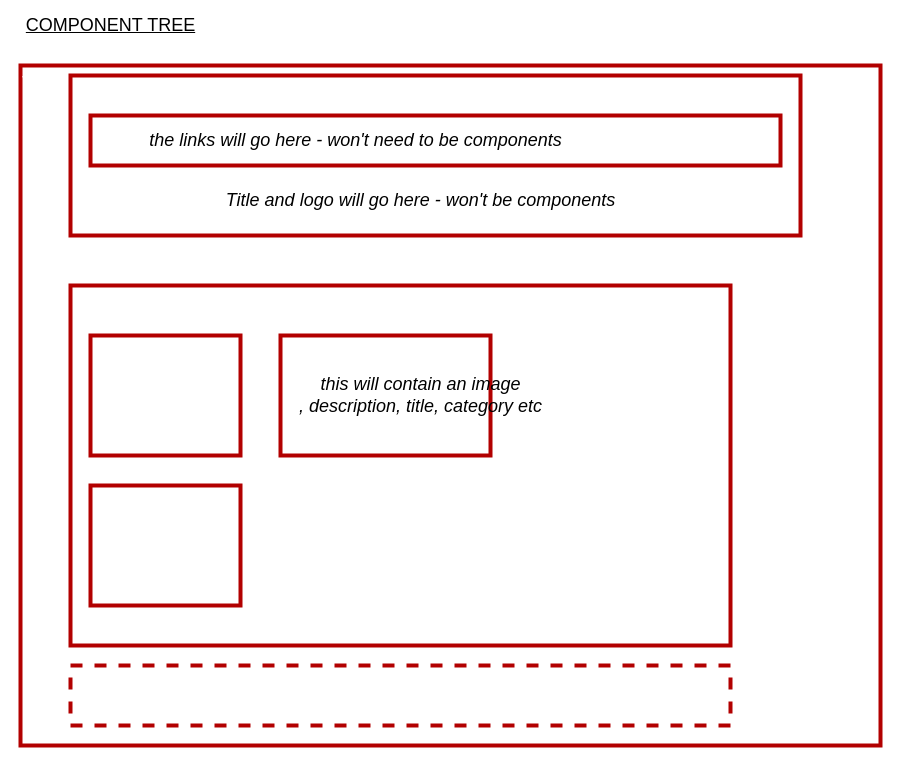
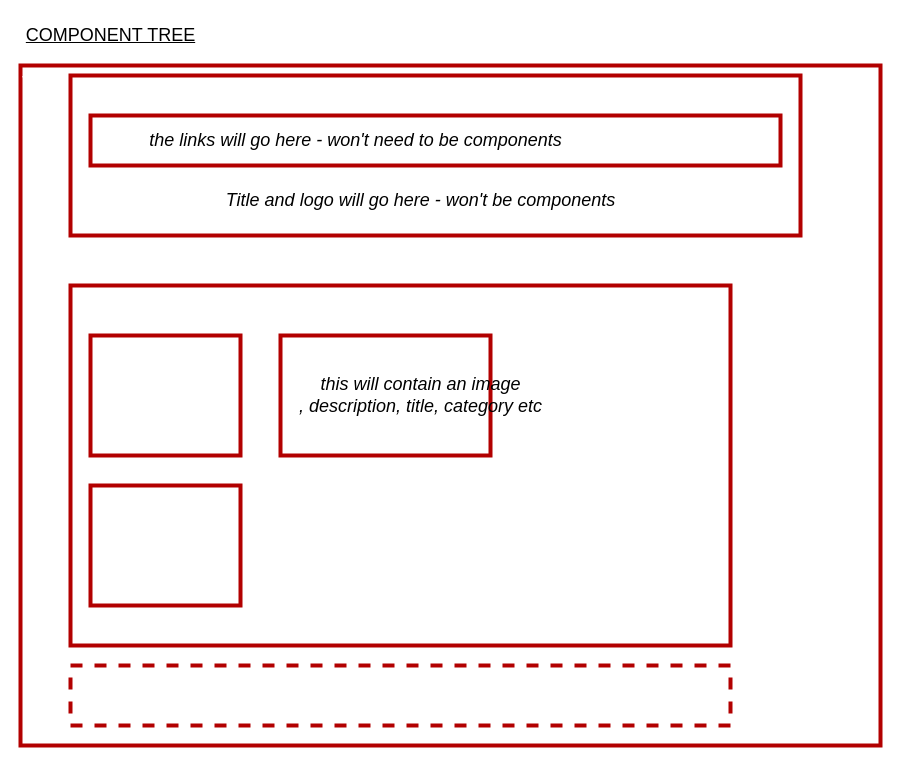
(111, 26) -> (111, 36)
